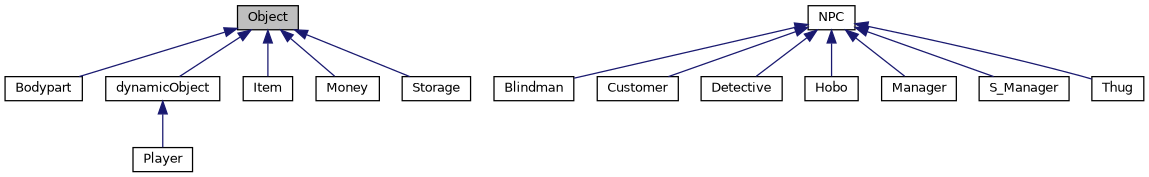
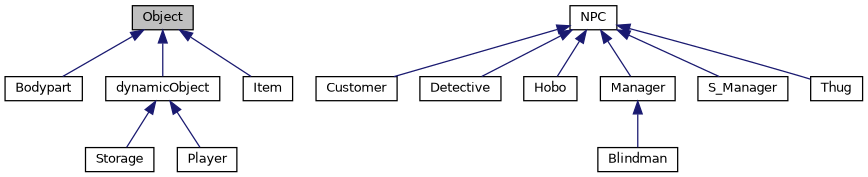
(685, 53) -> (638, 131)
(358, 56) -> (138, 130)
(348, 89) -> none
